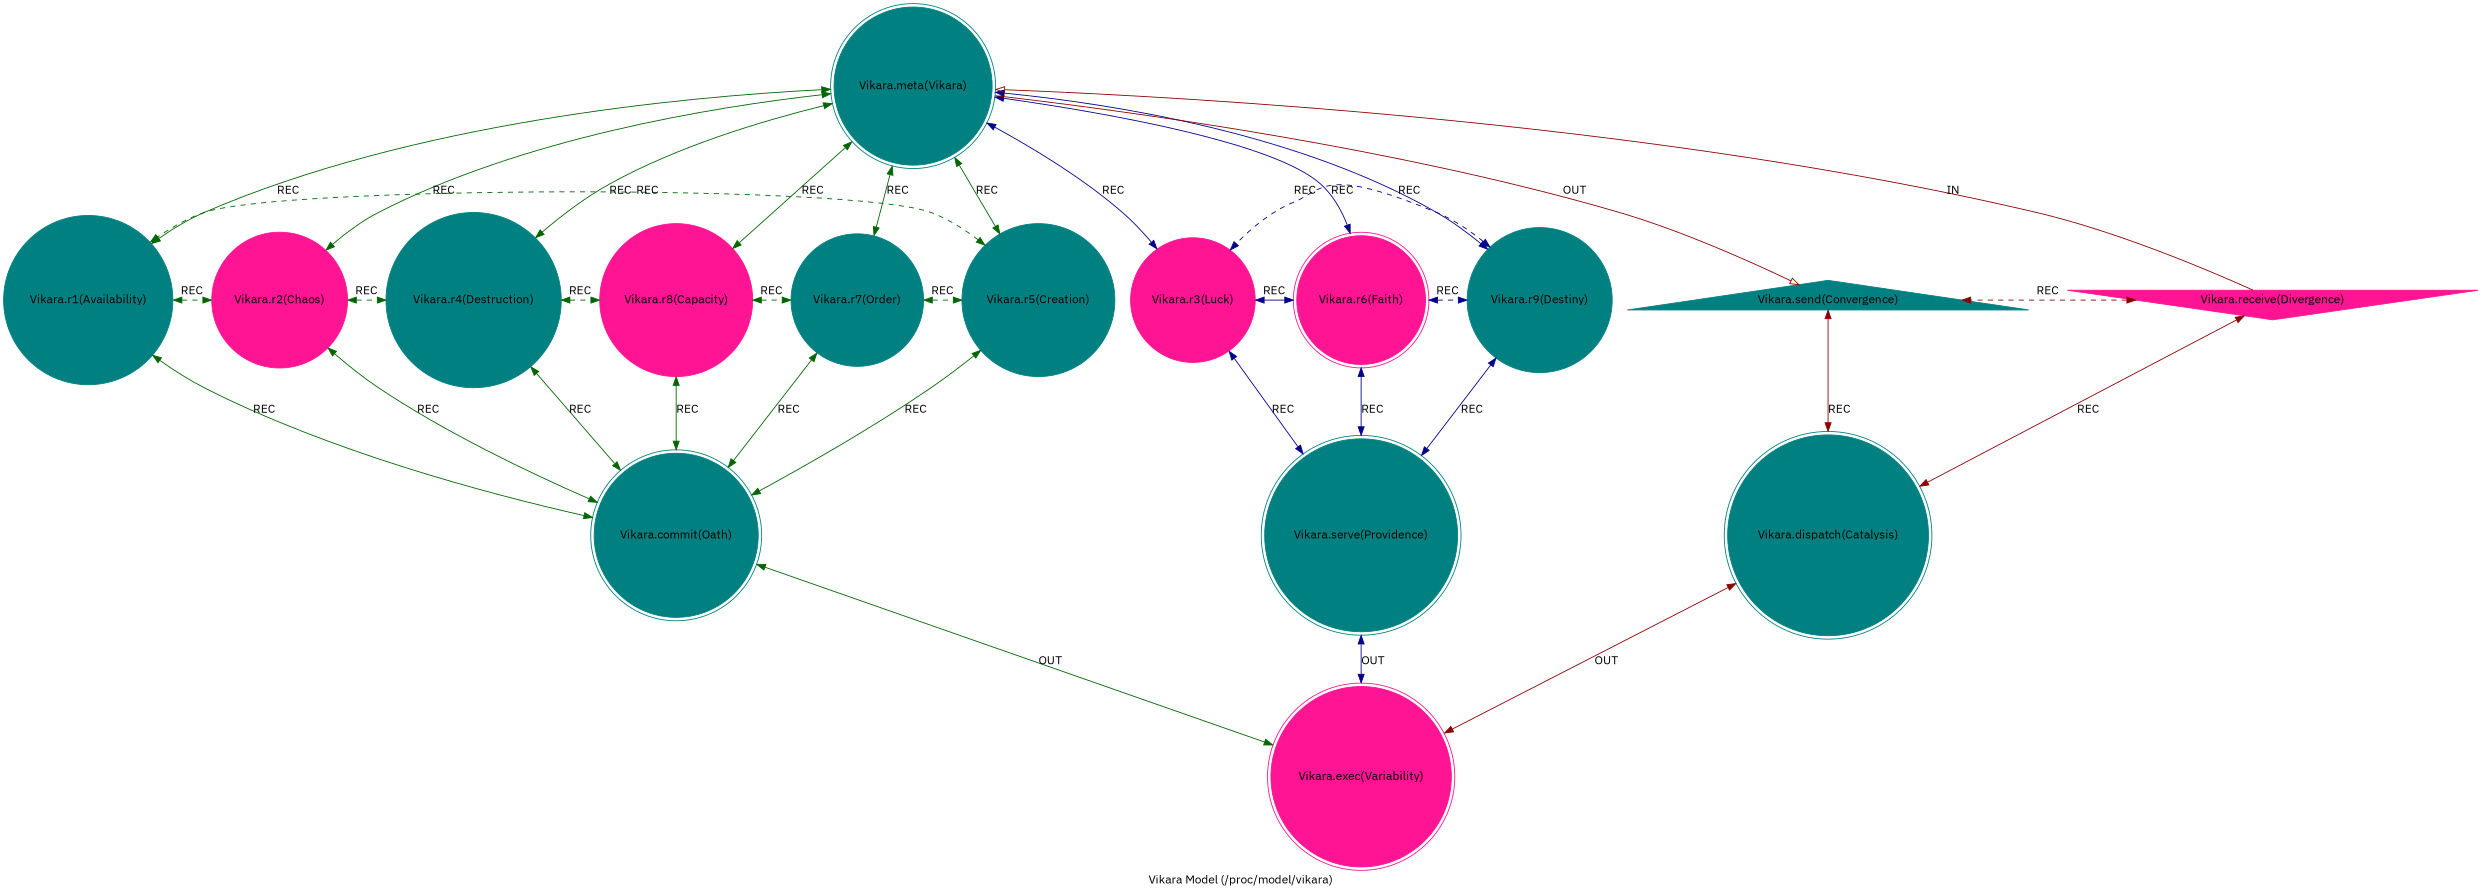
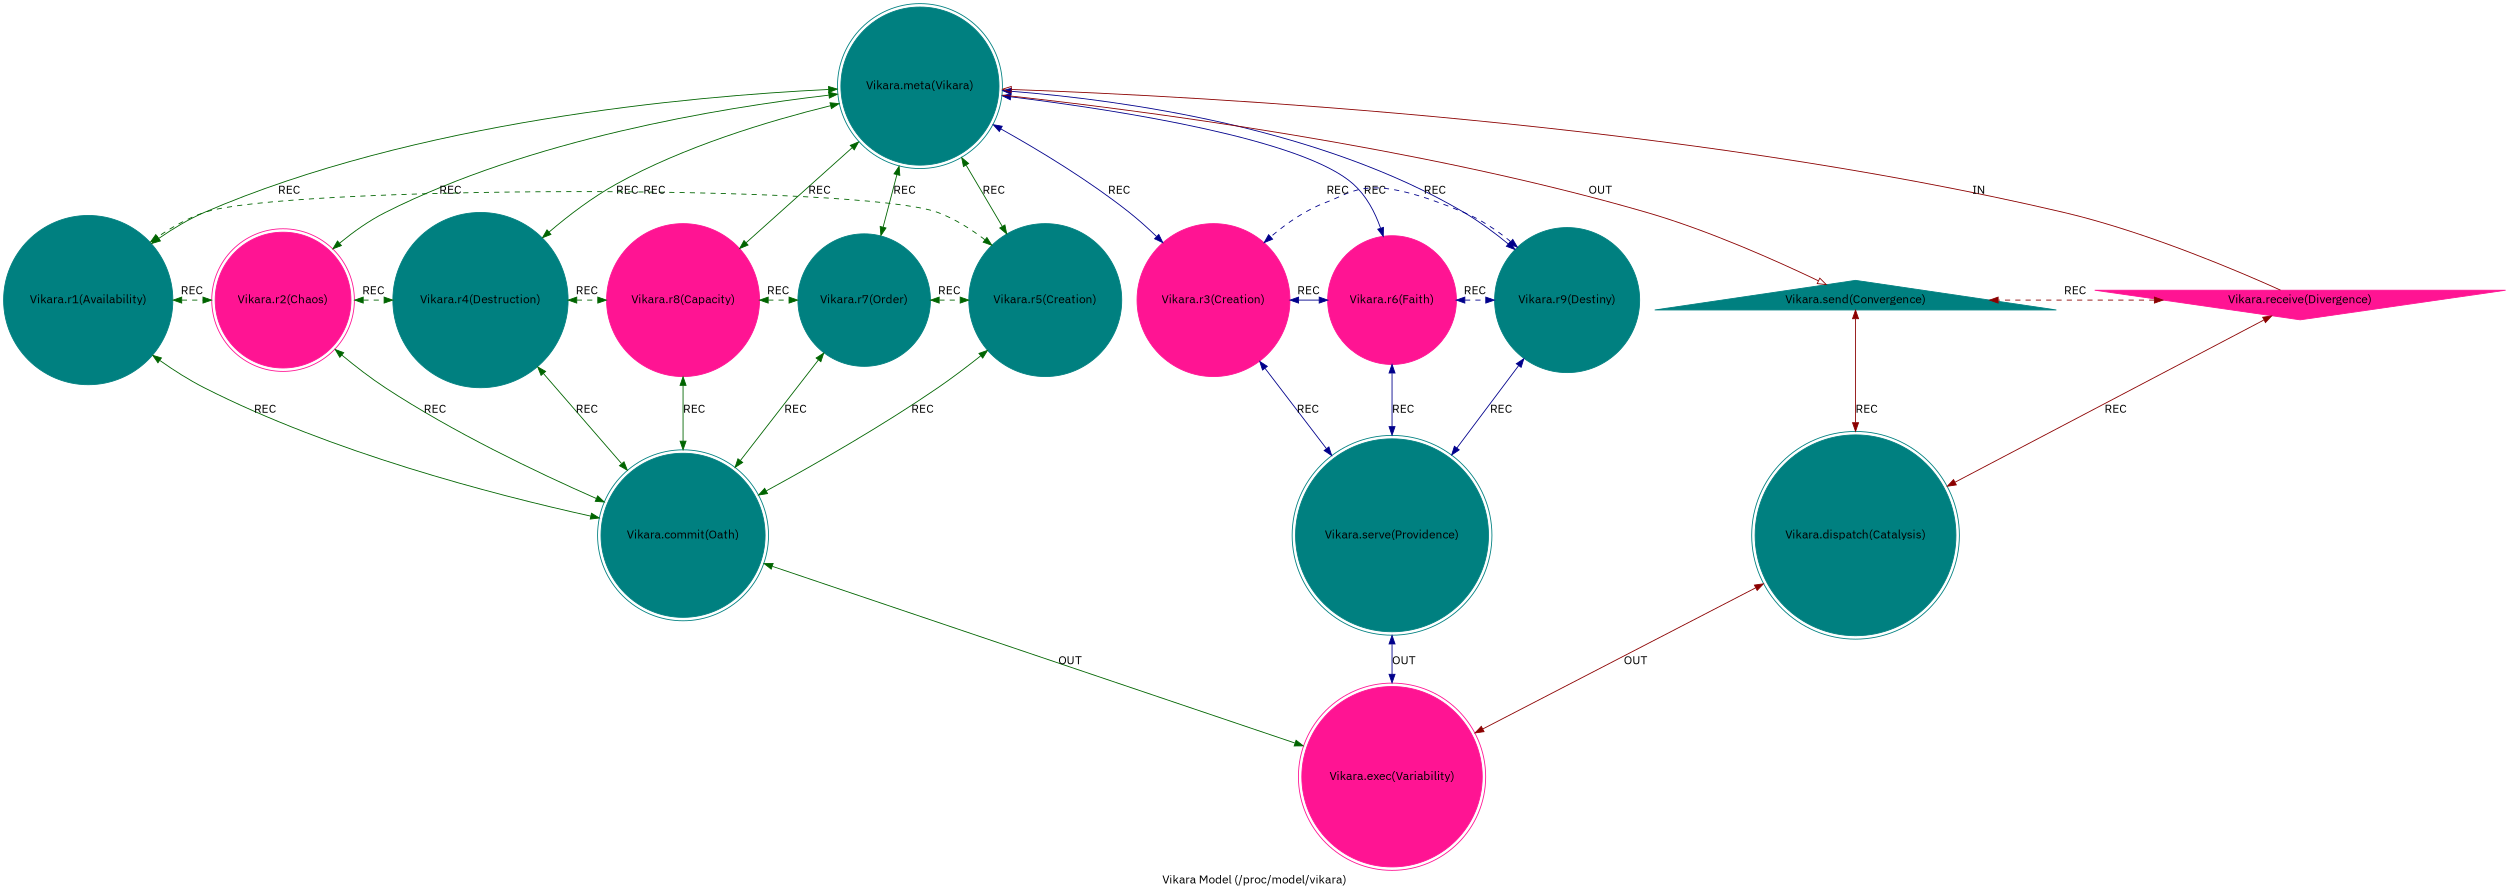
(280, 300) -> (283, 300)
(1193, 300) -> (1214, 300)
(1361, 300) -> (1392, 300)
